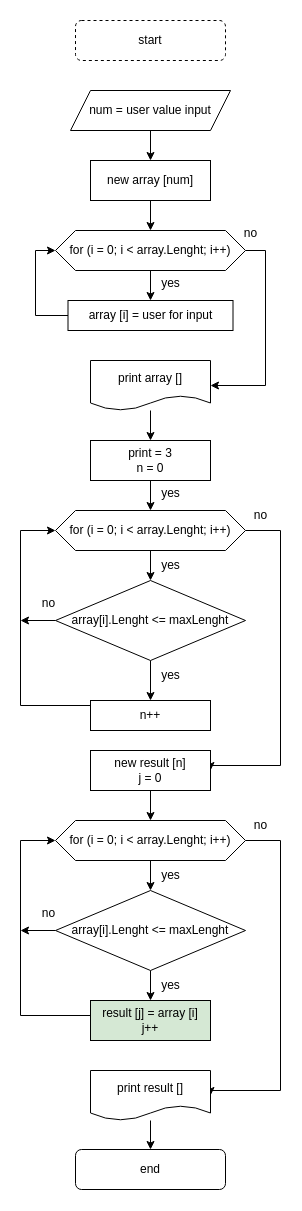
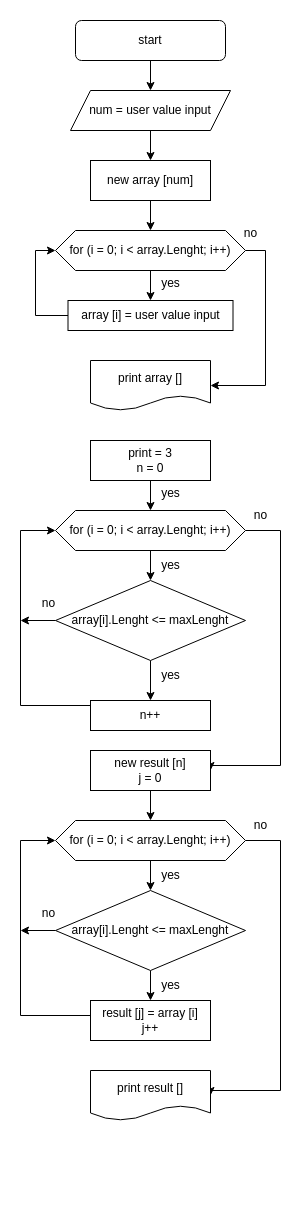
(151, 41) -> (151, 41)
none -> (151, 72)
(151, 316) -> (151, 316)
(151, 430) -> none
(151, 1021) -> (151, 1021)
(151, 1139) -> none
(151, 1170) -> none
